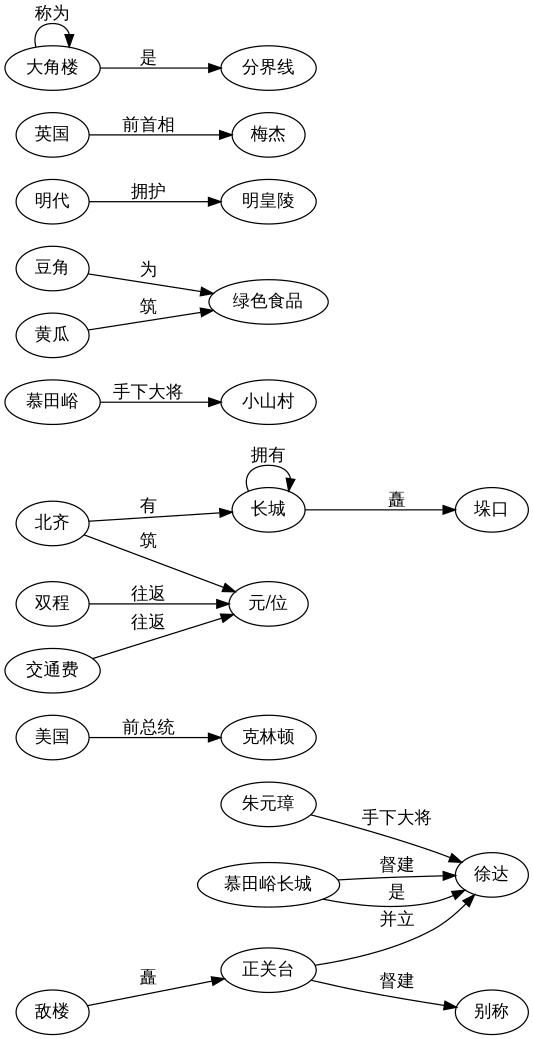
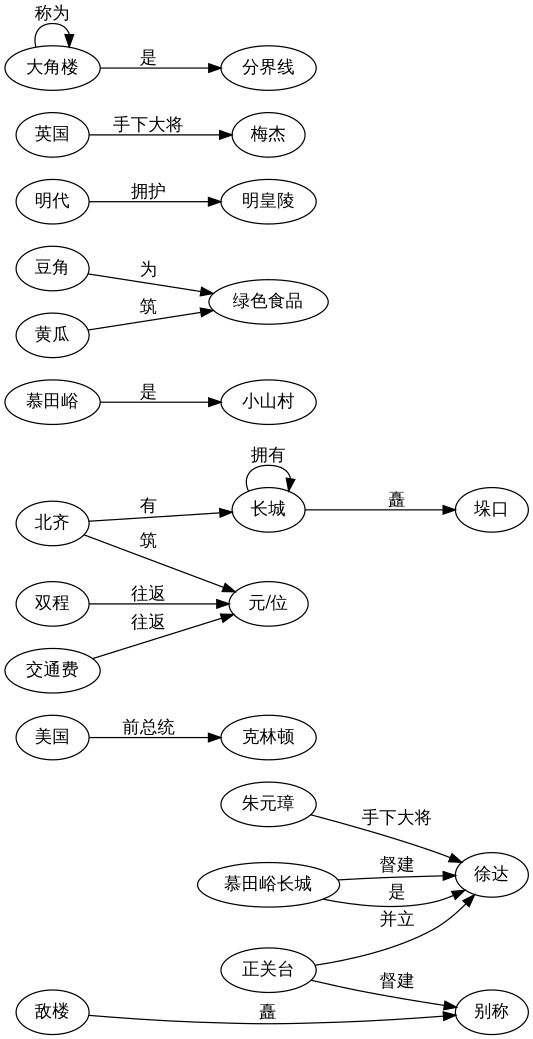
(149, 126) -> (149, 126)
(149, 393) -> (149, 393)
(150, 993) -> (266, 1024)
